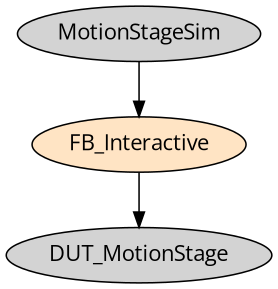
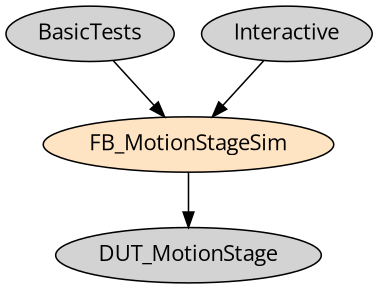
none -> (90, 34)
(139, 34) -> (287, 34)
(139, 145) -> (188, 145)
